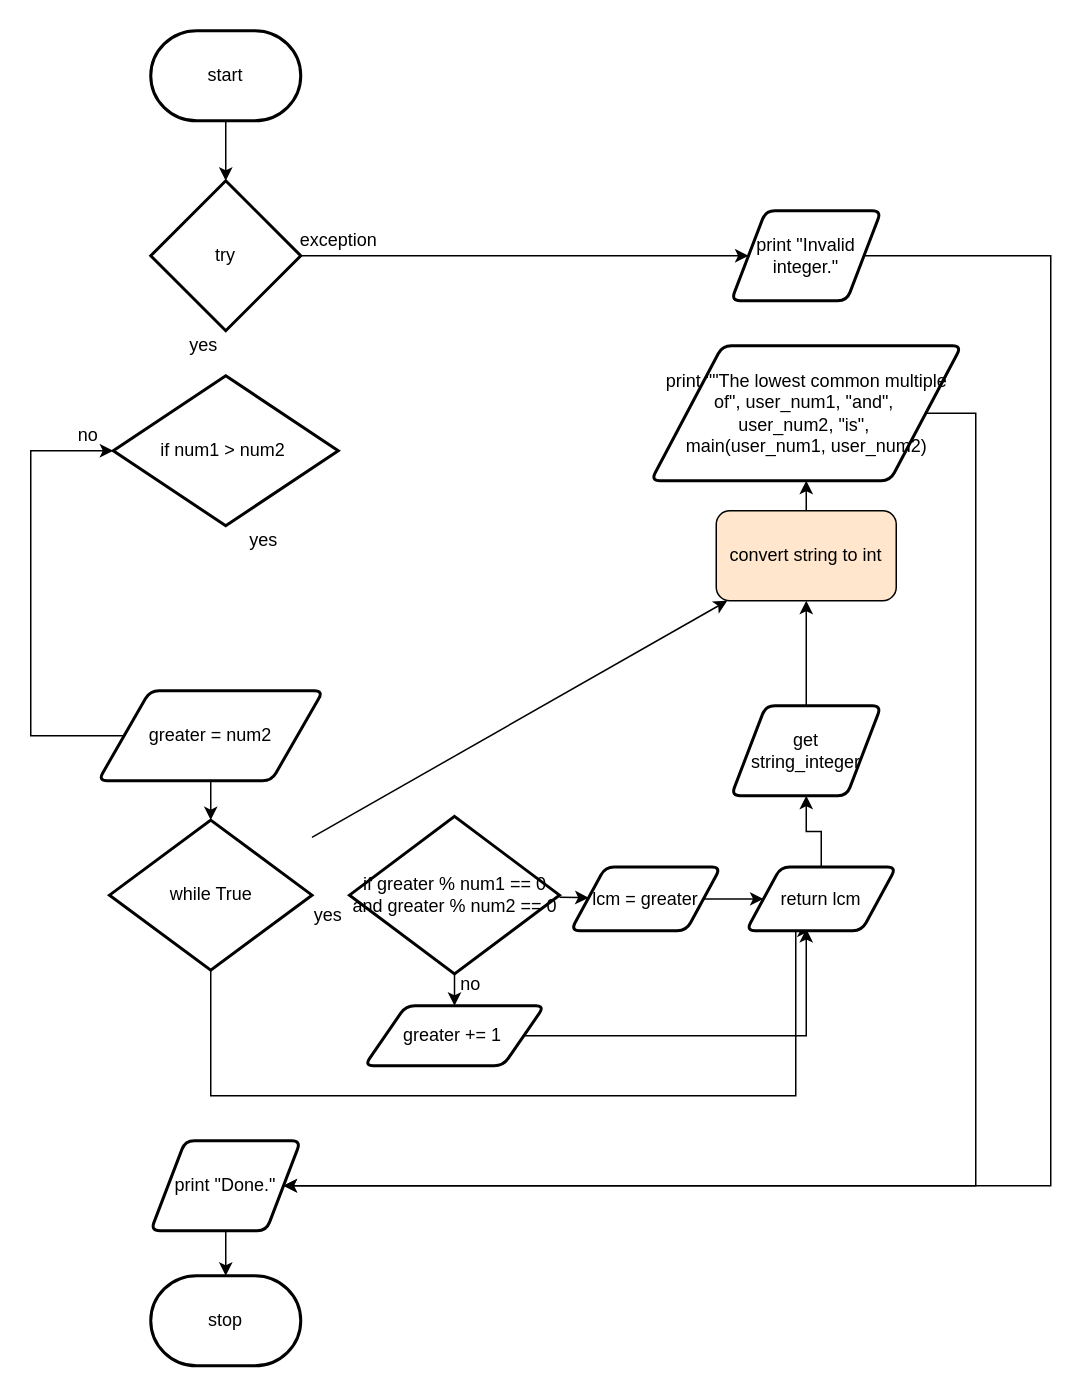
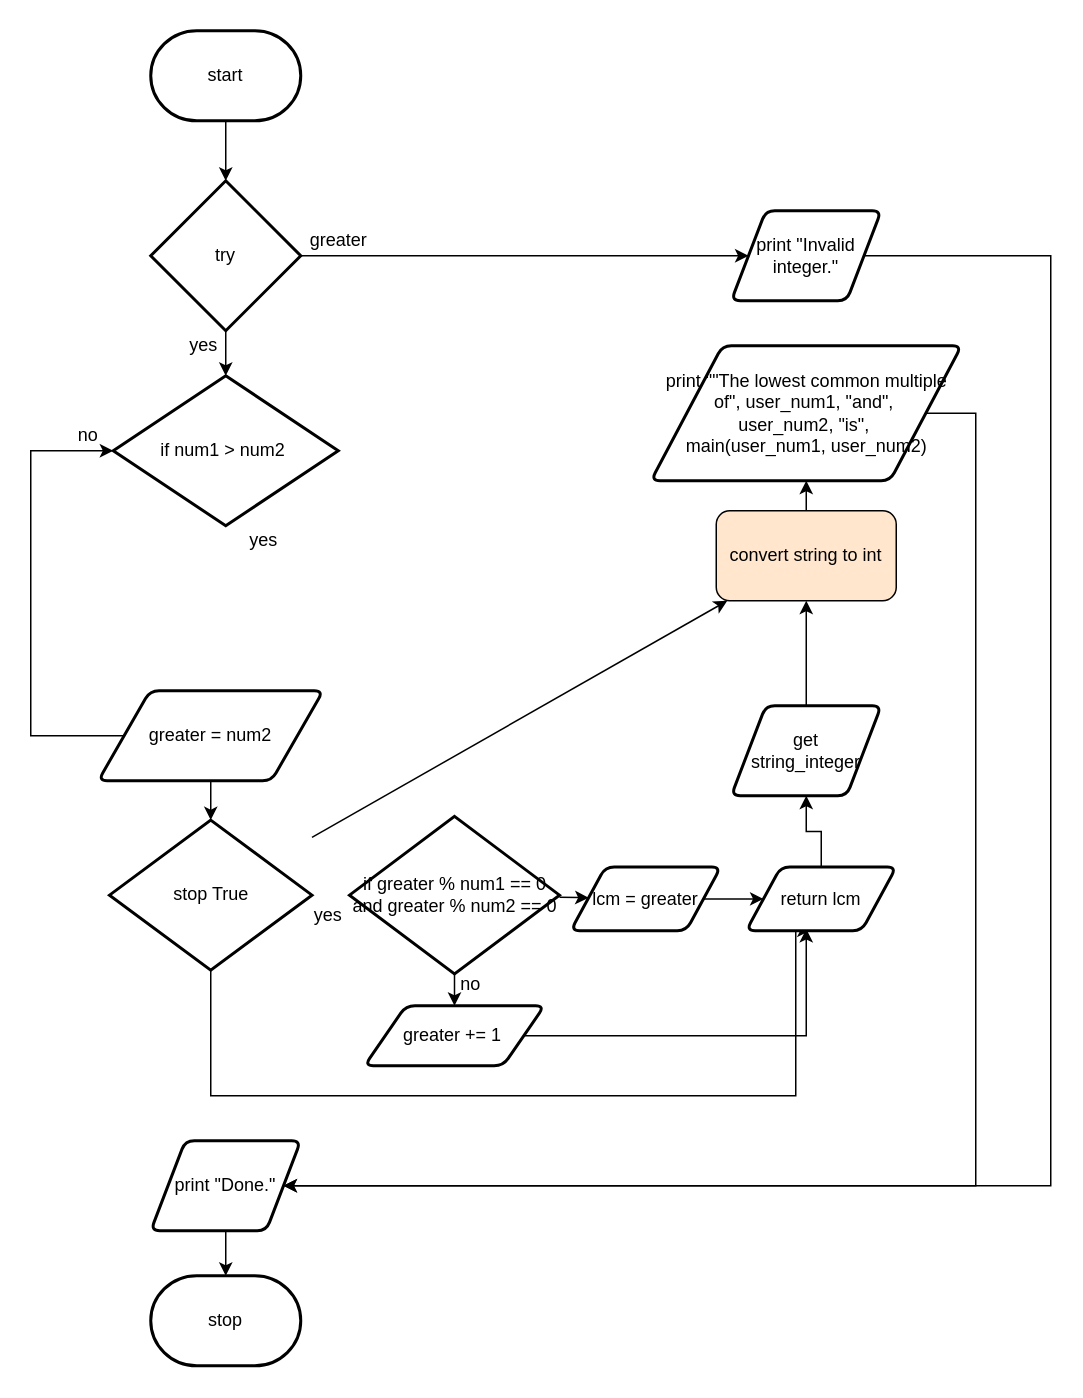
(339, 241) -> (339, 241)
none -> (226, 348)
(212, 895) -> (212, 895)
